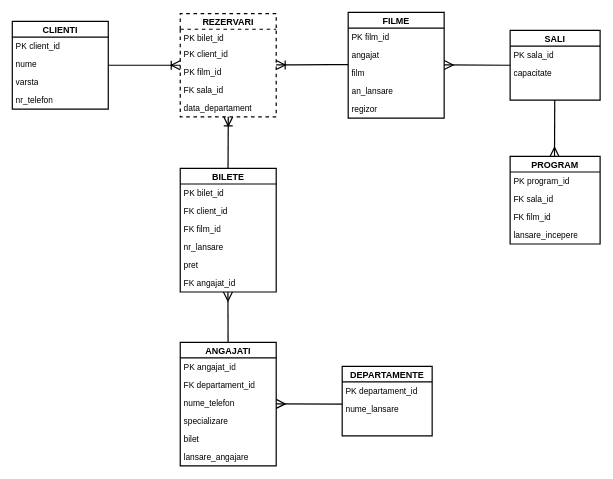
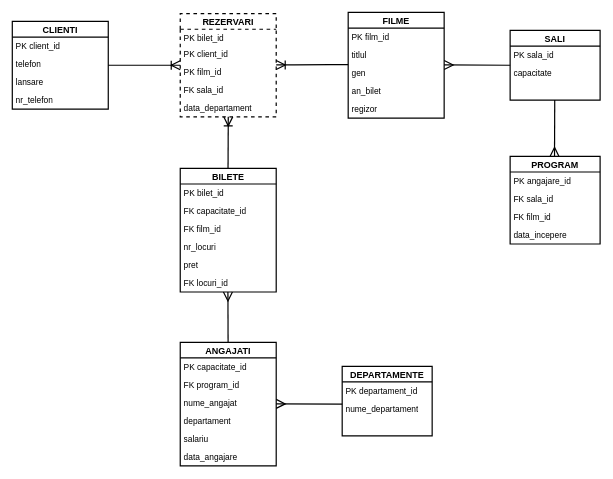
(366, 54) -> (361, 54)
(24, 63) -> (29, 63)
(358, 72) -> (358, 72)
(28, 81) -> (29, 81)
(371, 90) -> (366, 90)
(538, 180) -> (540, 180)
(204, 210) -> (213, 210)
(544, 234) -> (539, 234)
(203, 246) -> (200, 246)
(208, 282) -> (204, 282)
(208, 366) -> (213, 366)
(216, 384) -> (208, 384)
(207, 402) -> (208, 402)
(369, 408) -> (378, 408)
(205, 420) -> (206, 420)
(192, 438) -> (196, 438)
(215, 456) -> (210, 456)
